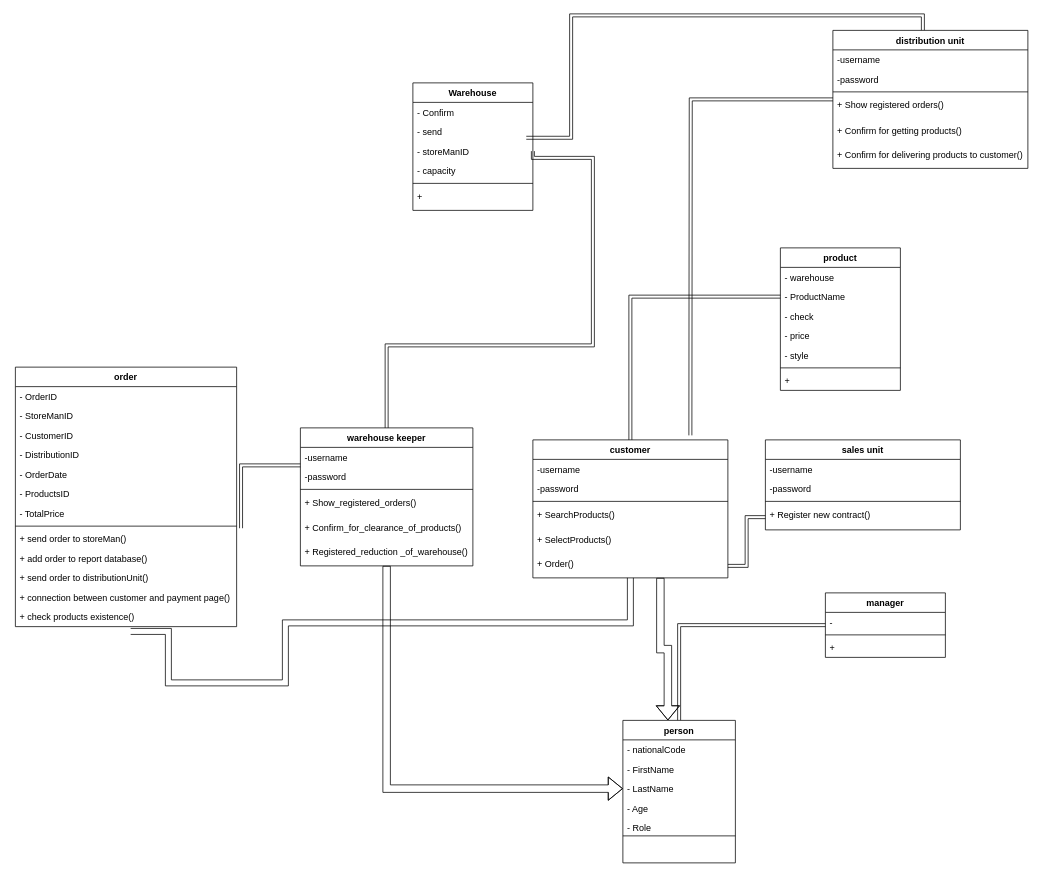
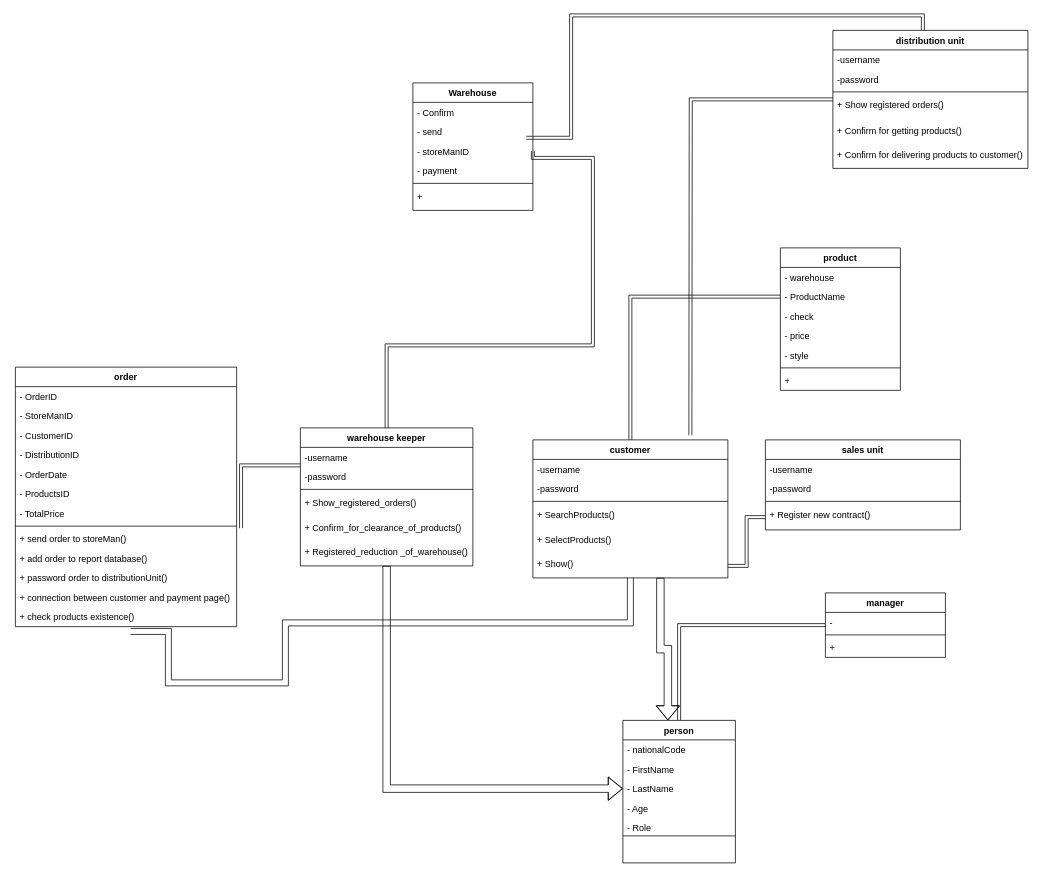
(440, 171) -> (439, 171)
(560, 564) -> (557, 564)
(97, 578) -> (107, 578)
